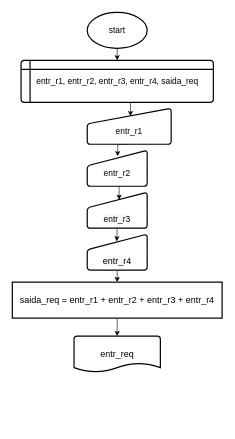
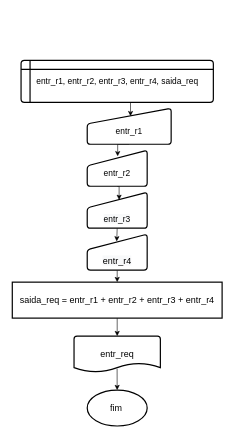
(117, 30) -> none
(117, 53) -> none
none -> (117, 384)
none -> (117, 408)
